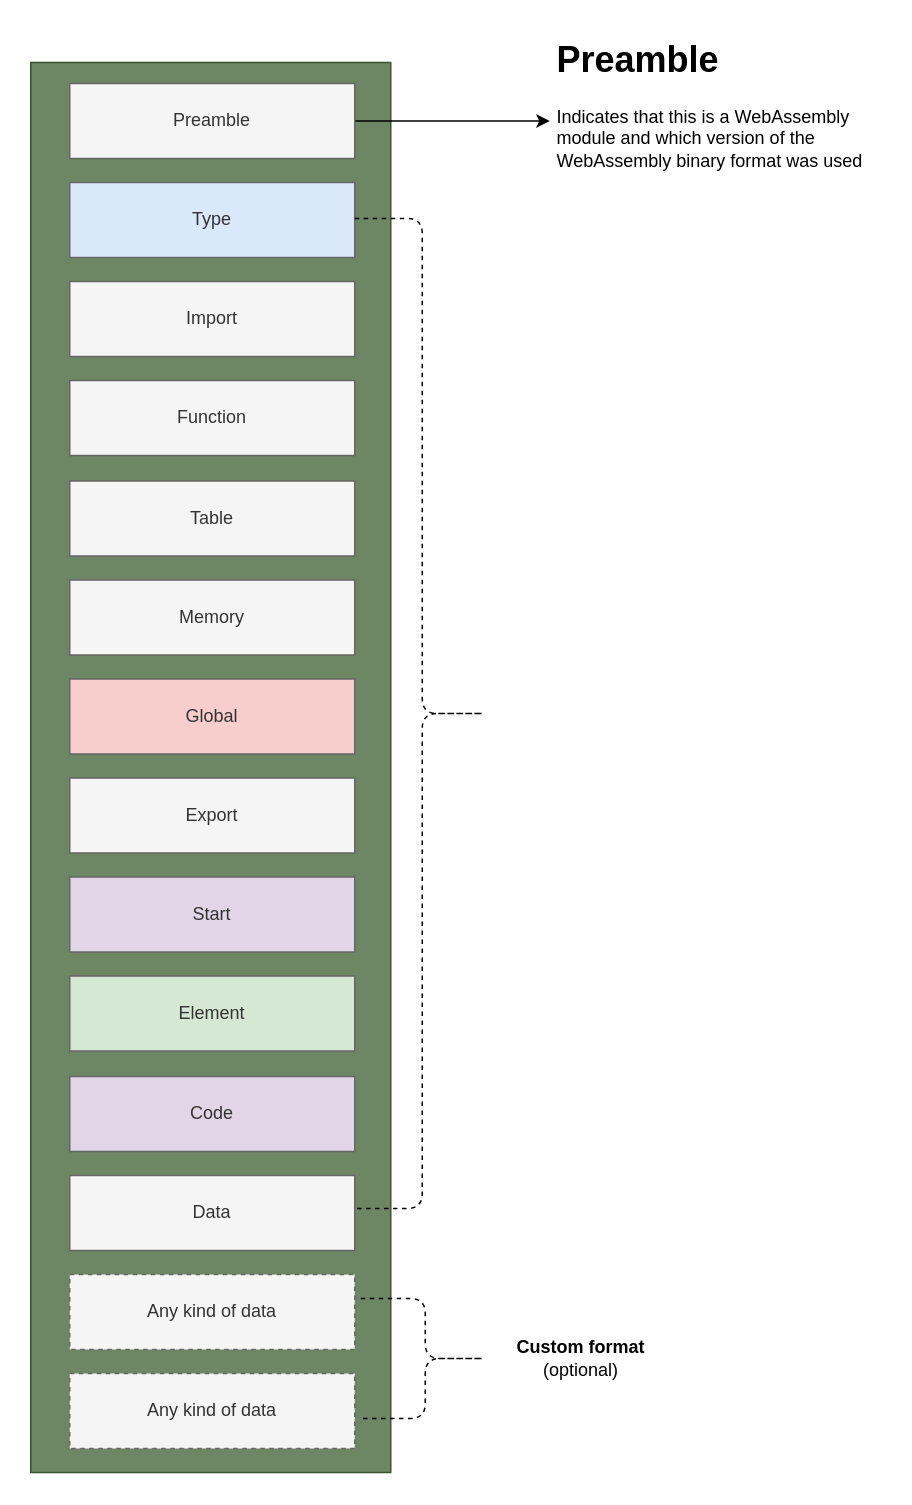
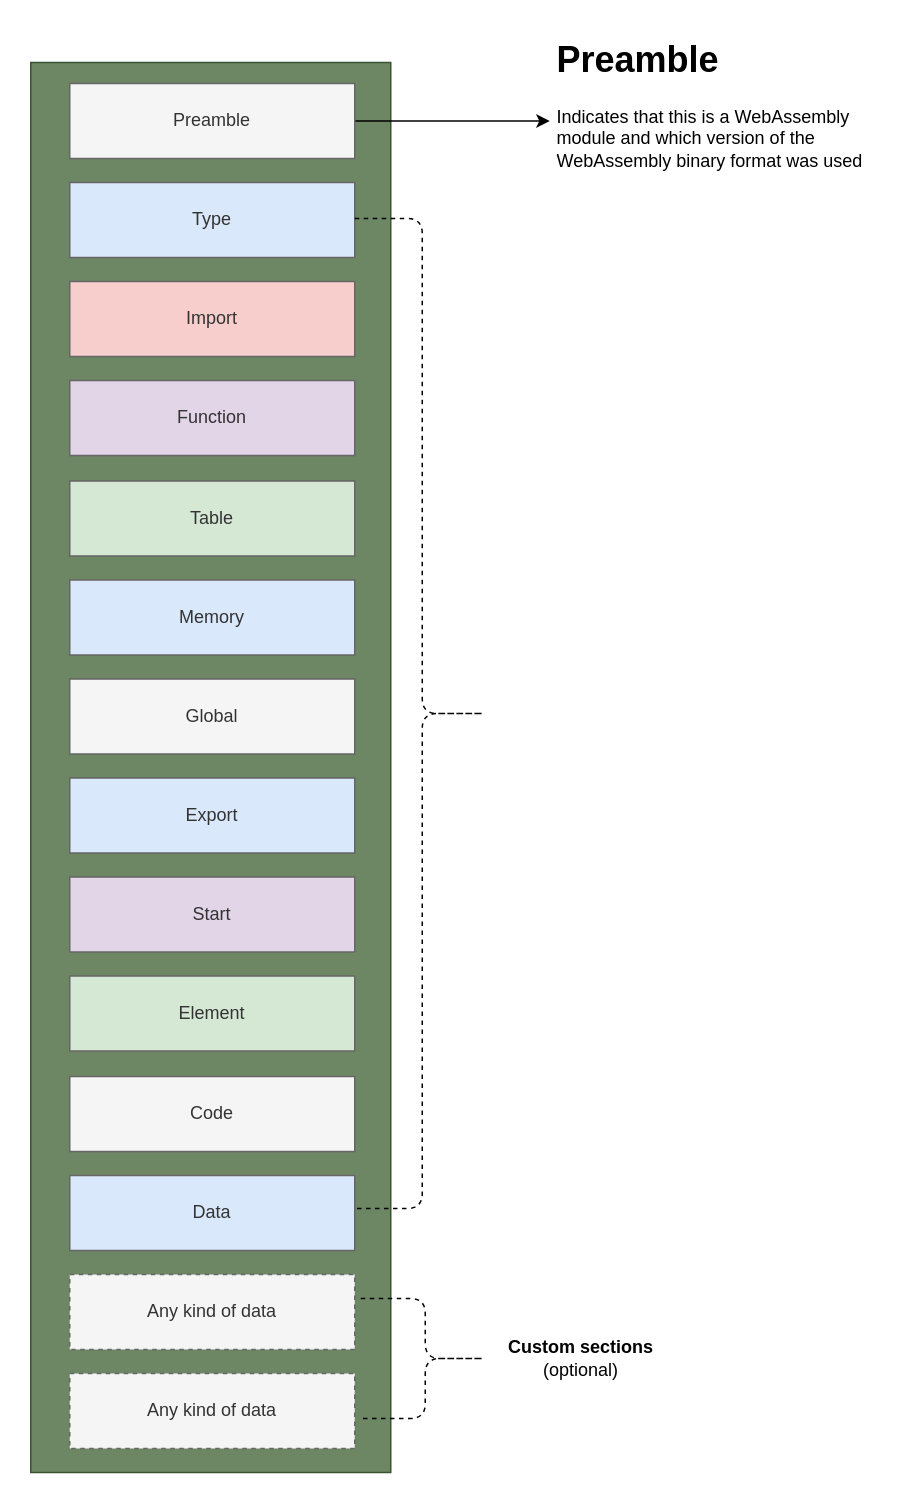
(212, 319) -> (212, 319)
(212, 418) -> (212, 418)
(212, 518) -> (212, 518)
(212, 617) -> (212, 617)
(212, 716) -> (212, 716)
(212, 815) -> (212, 815)
(212, 1114) -> (212, 1114)
(212, 1213) -> (212, 1213)
(581, 1358) -> (581, 1358)
